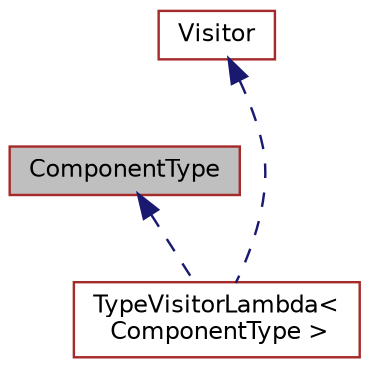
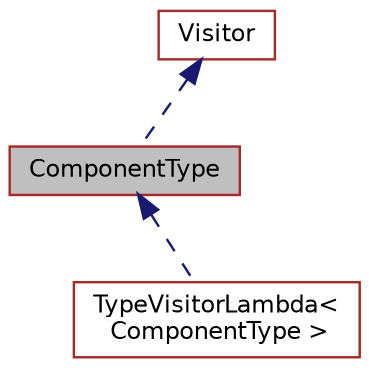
(265, 182) -> (164, 113)
